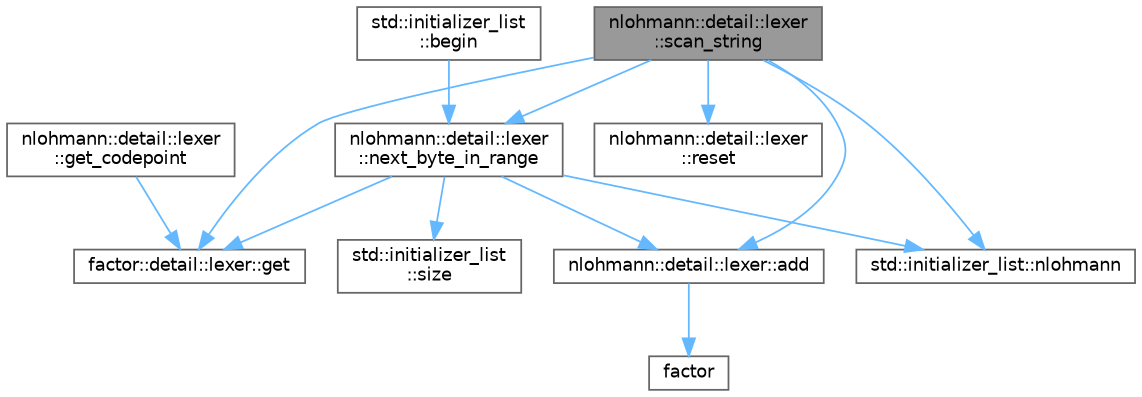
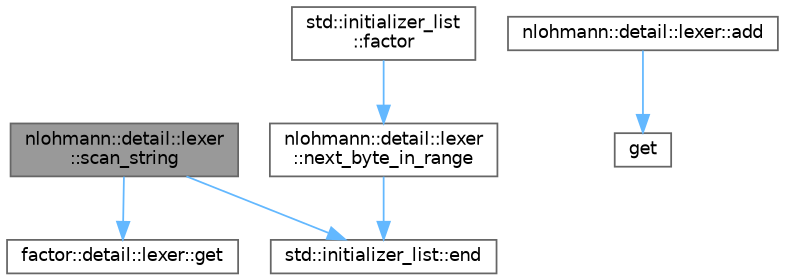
(449, 34) -> (384, 34)
(587, 88) -> none
(121, 150) -> none
(708, 150) -> none
(845, 156) -> none
(316, 209) -> none
(571, 209) -> none
(430, 266) -> none
(996, 266) -> (384, 257)
(689, 373) -> (643, 150)
